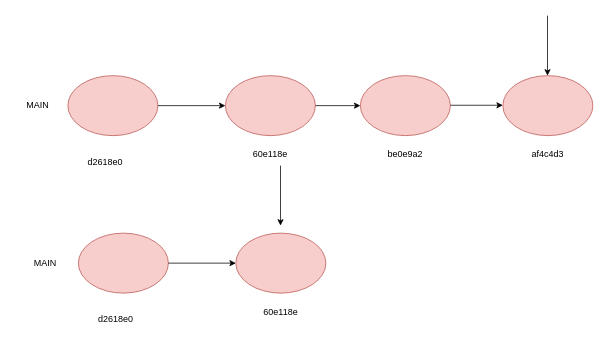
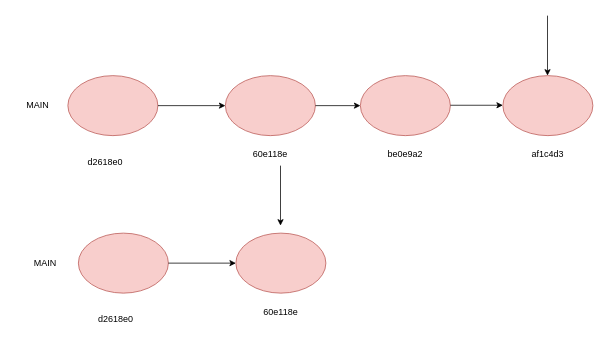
(548, 154) -> (548, 154)
